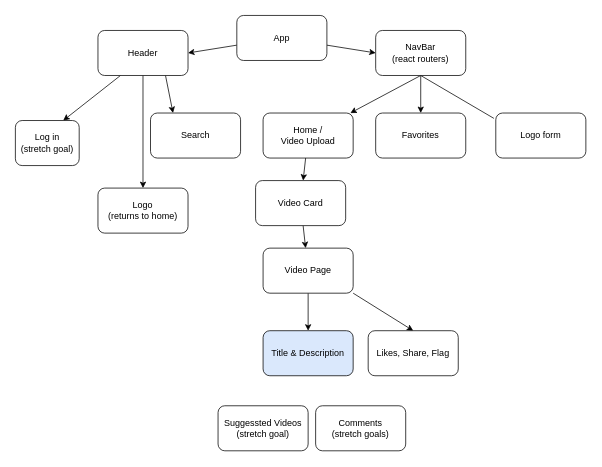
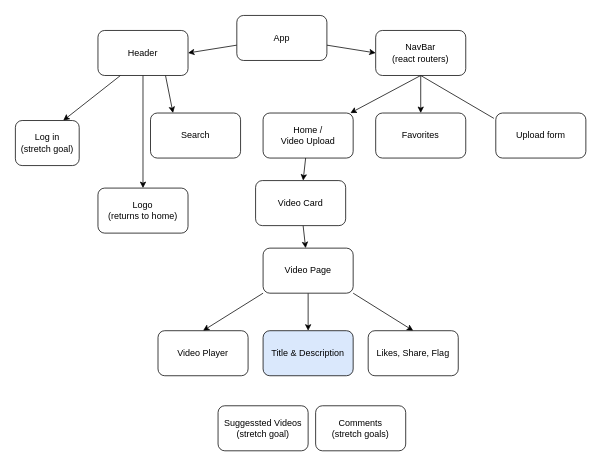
(540, 135) -> (540, 135)
none -> (235, 310)
none -> (203, 353)
